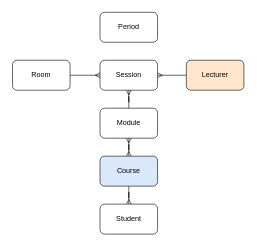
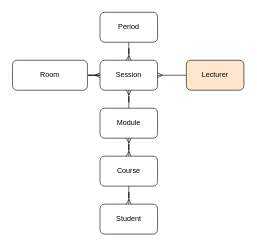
none -> (129, 51)
(41, 75) -> (50, 75)
(129, 171) -> (129, 171)
